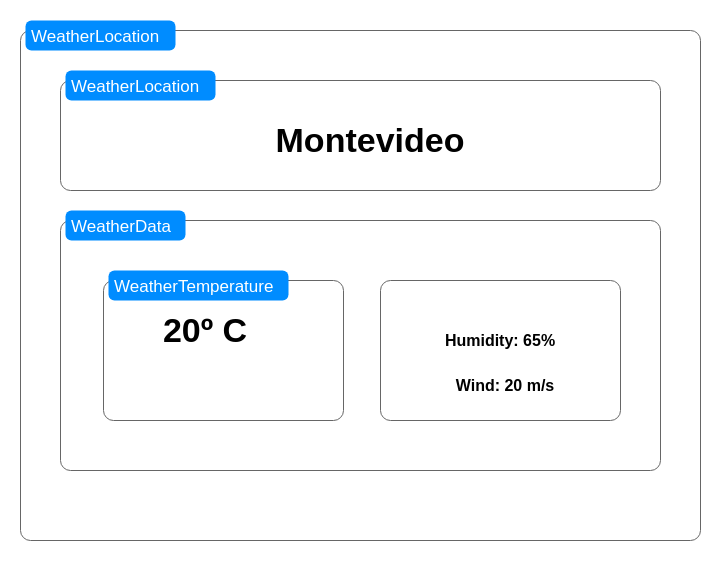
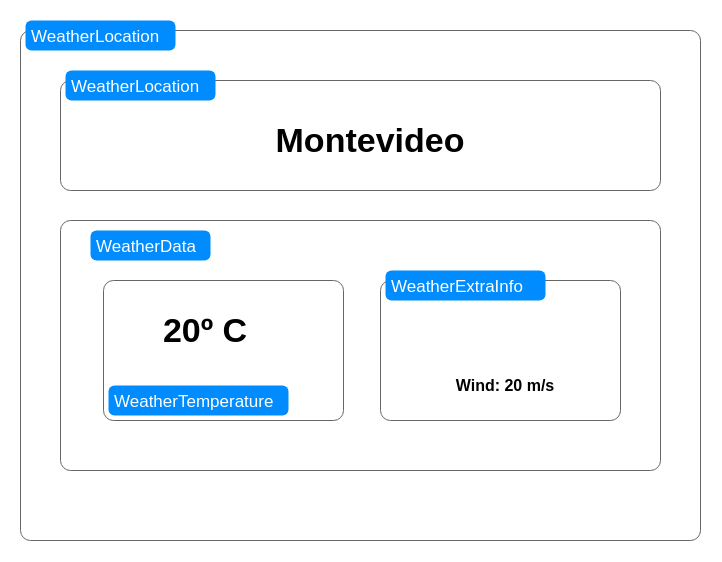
(126, 226) -> (151, 246)
(199, 286) -> (199, 401)
none -> (466, 286)
(501, 341) -> none
